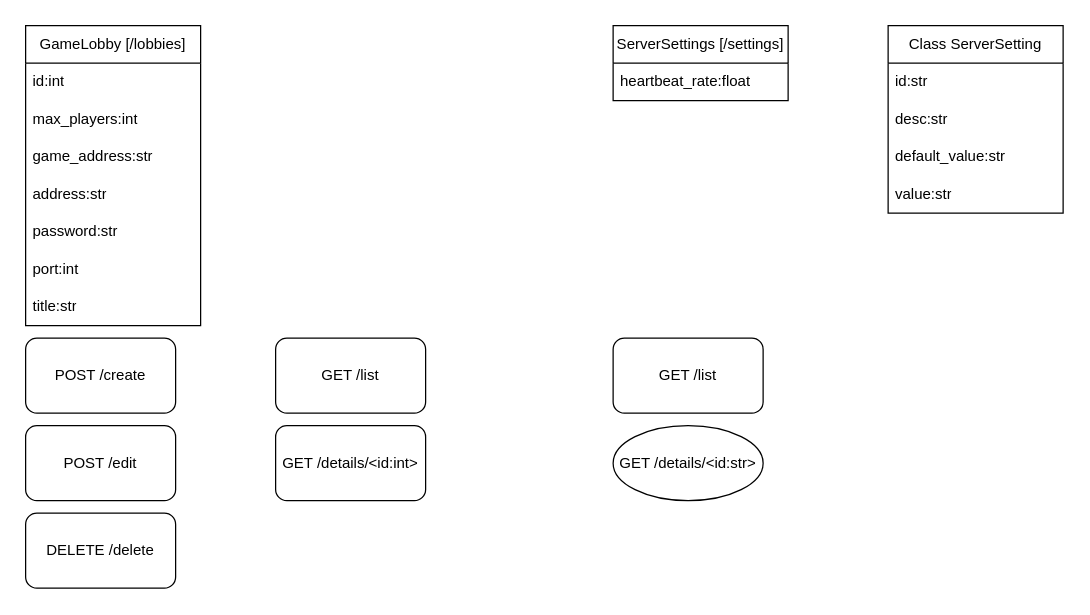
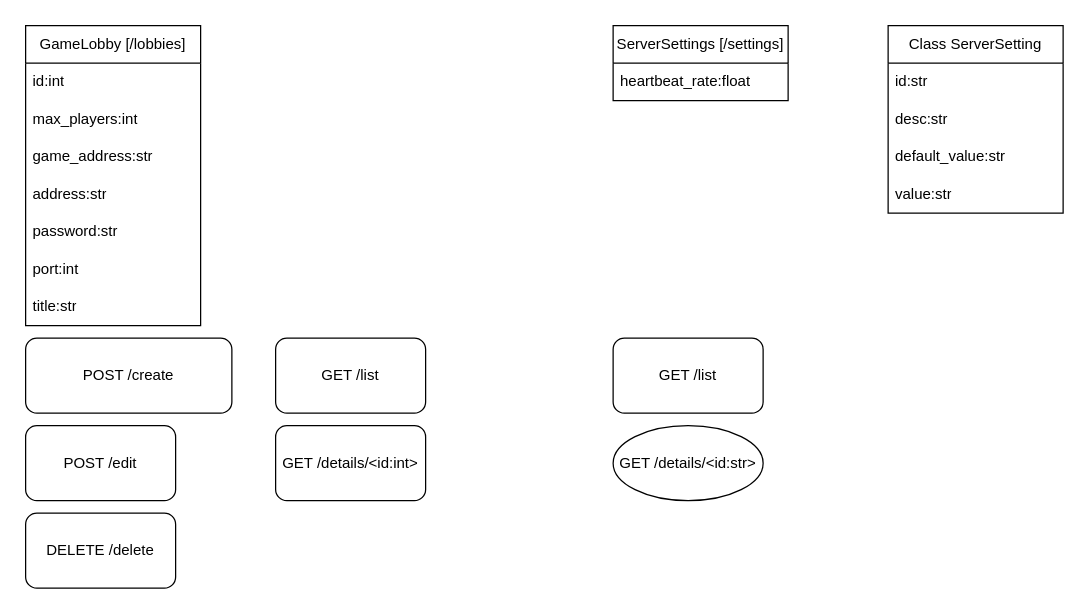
(101, 376) -> (129, 376)
